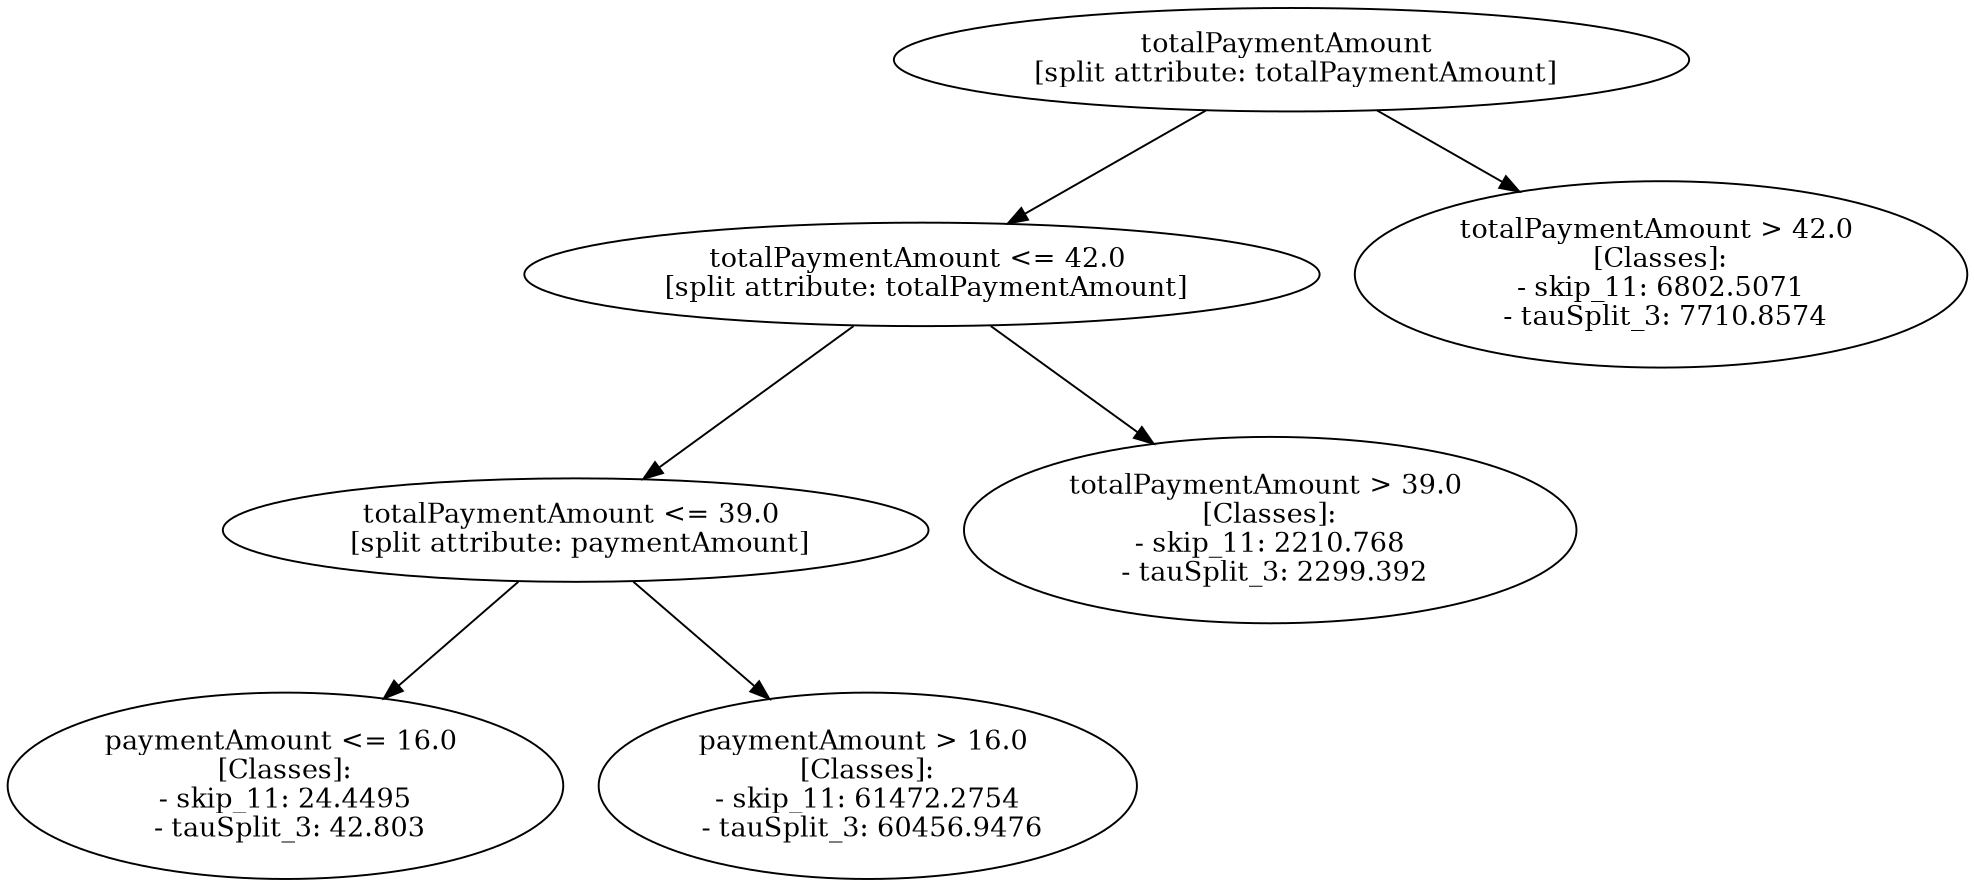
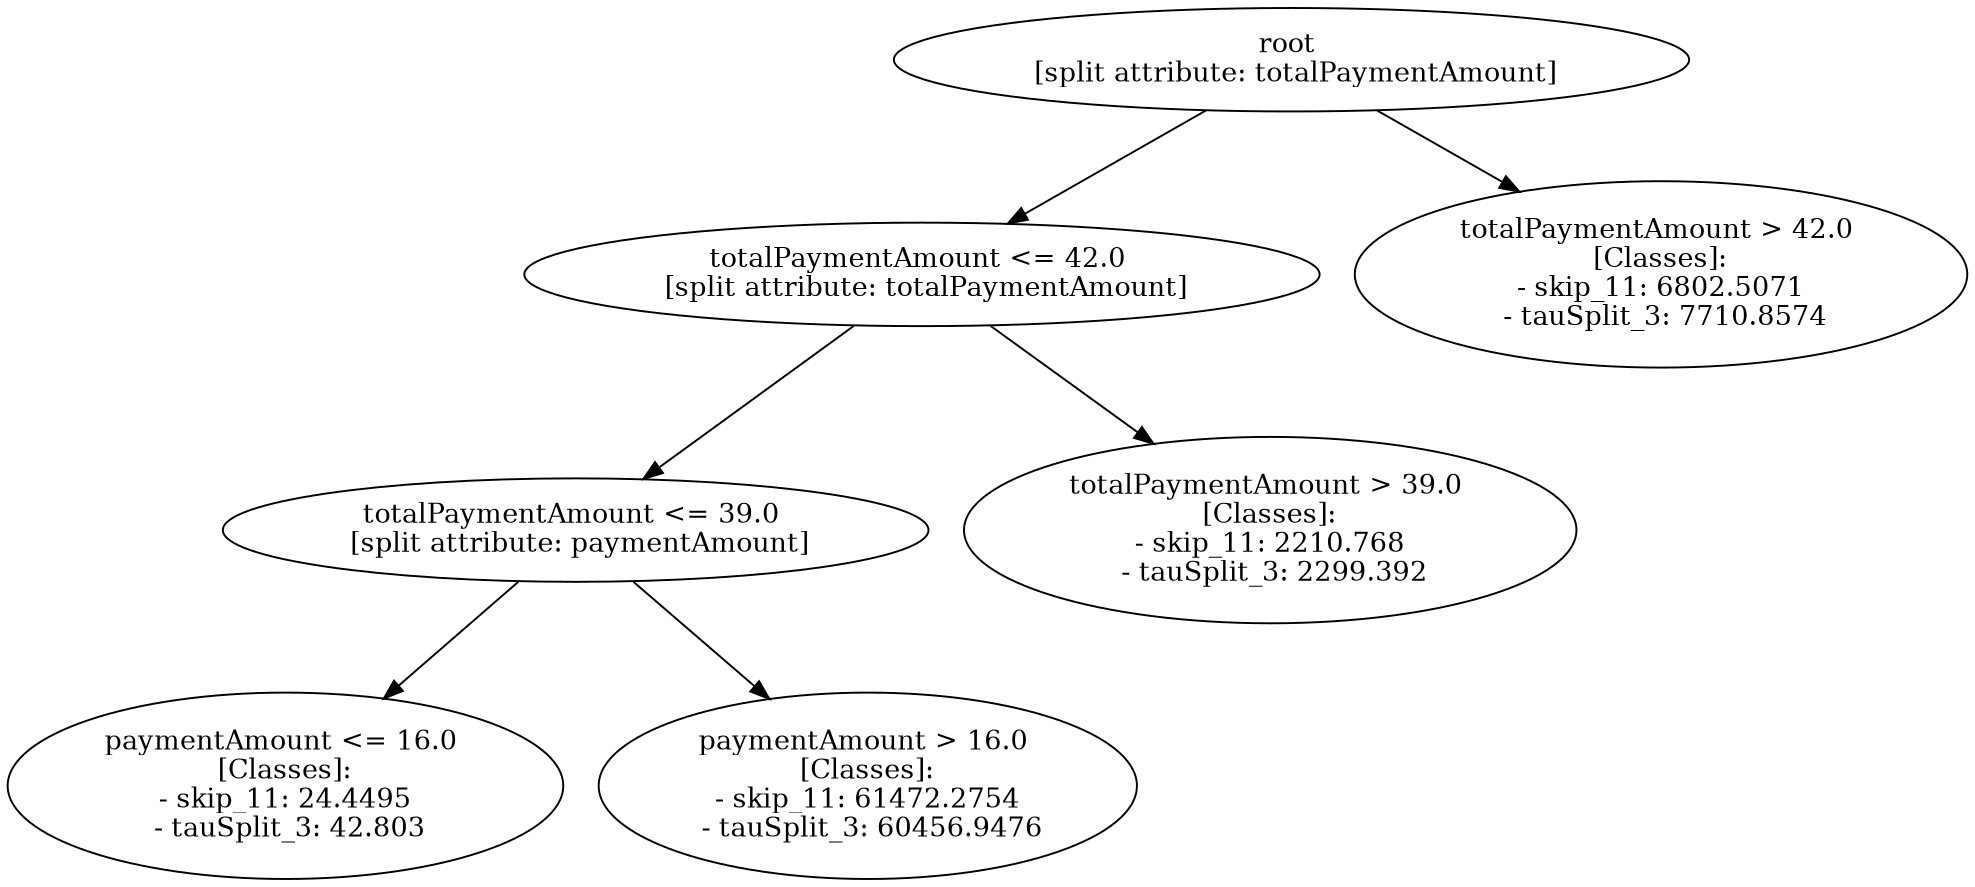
(1292, 60) -> (1292, 60)
